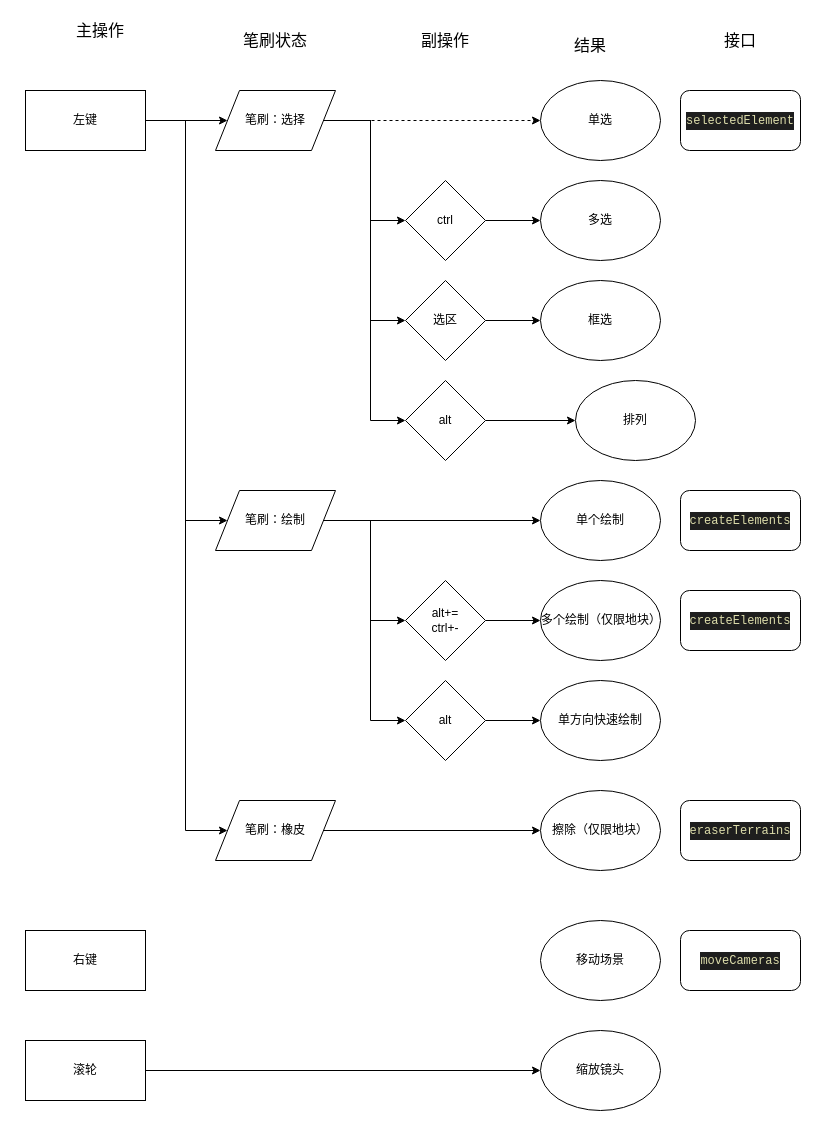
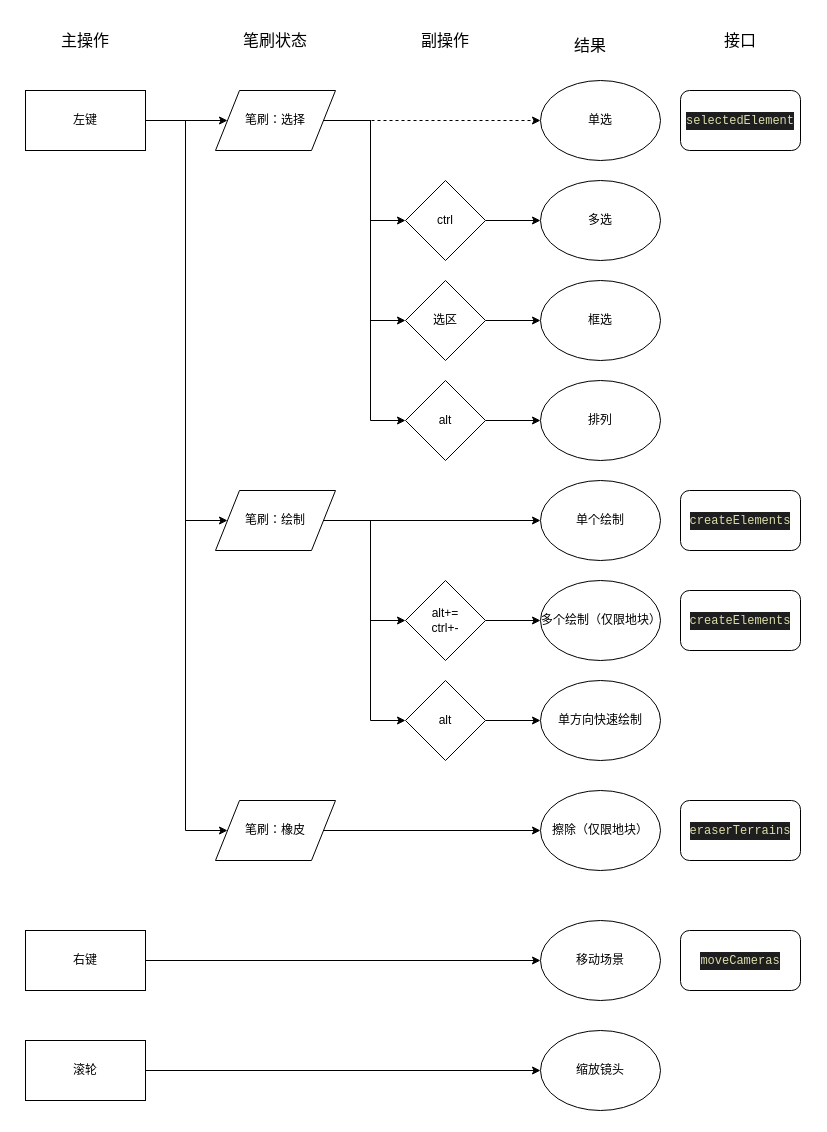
(101, 31) -> (86, 41)
(636, 421) -> (601, 421)
none -> (340, 961)
